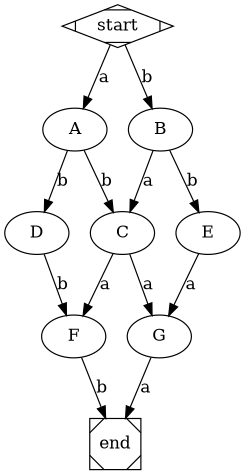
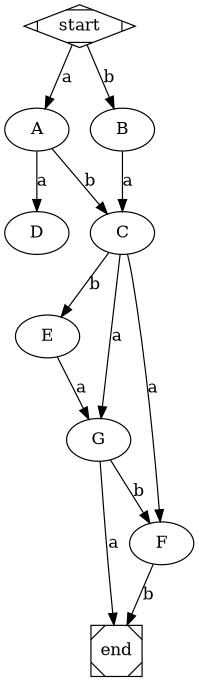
(182, 176) -> (89, 280)
(63, 181) -> (42, 181)
(53, 279) -> (127, 486)
